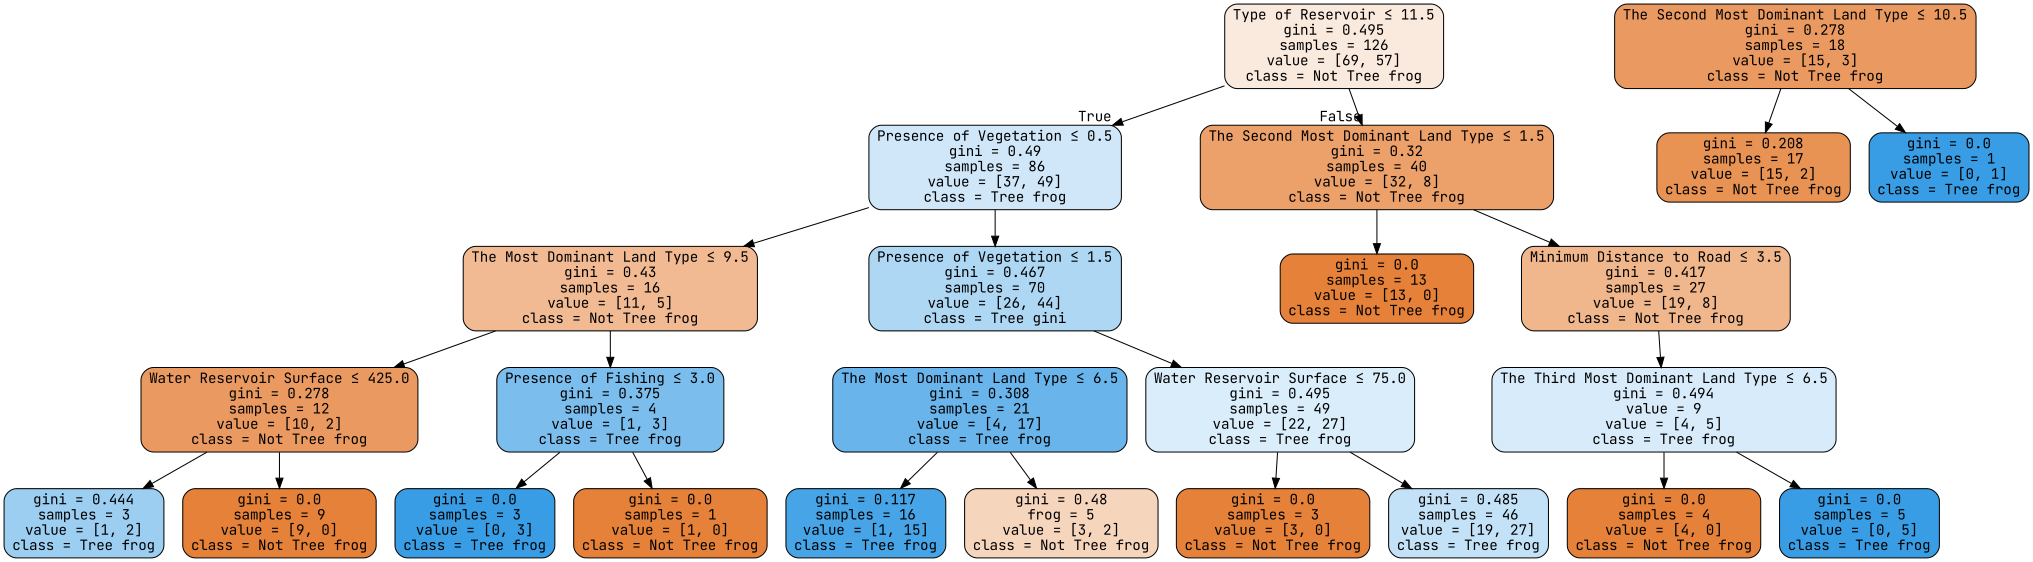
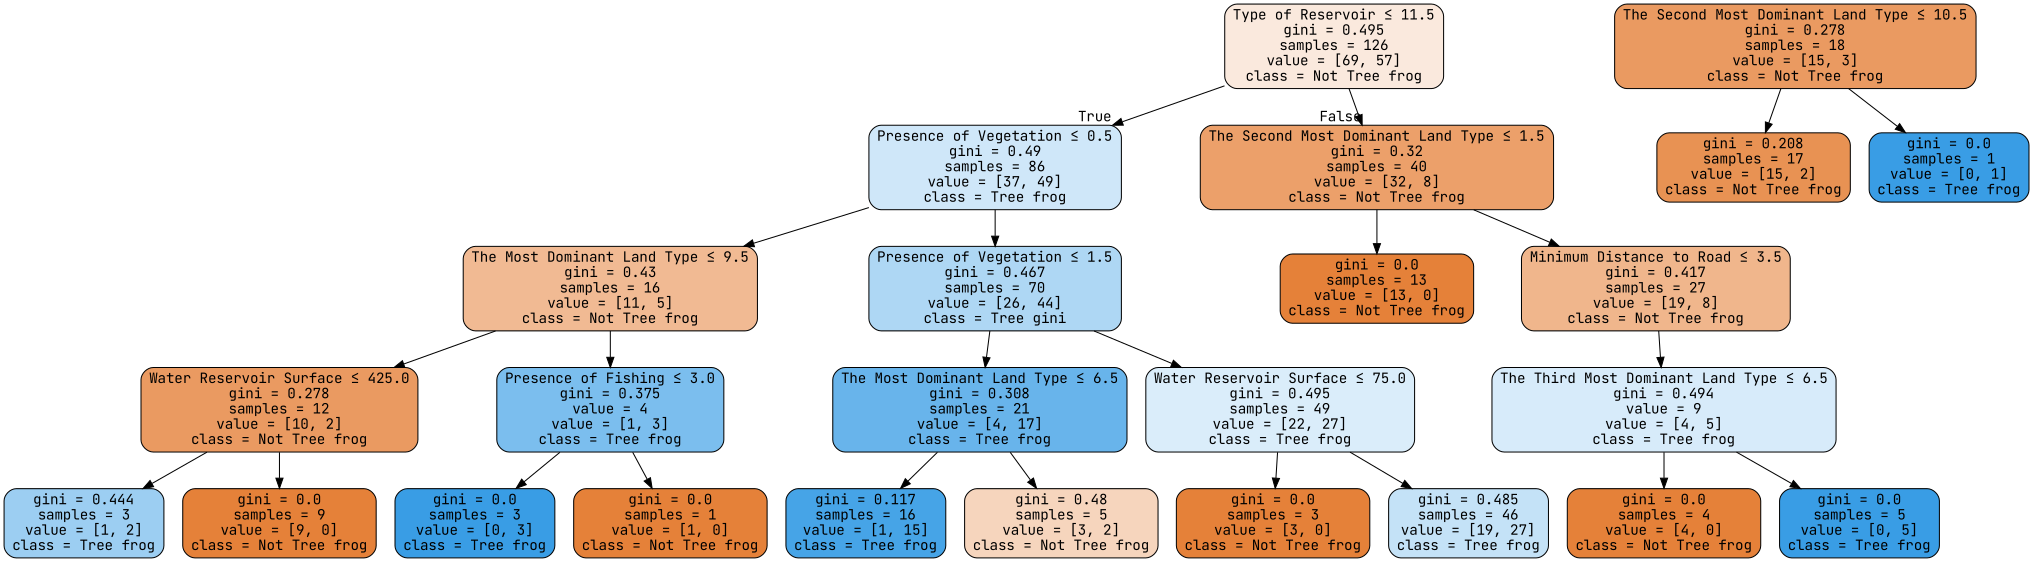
none -> (988, 344)
(610, 409) -> (610, 409)
(1061, 515) -> (1061, 515)
